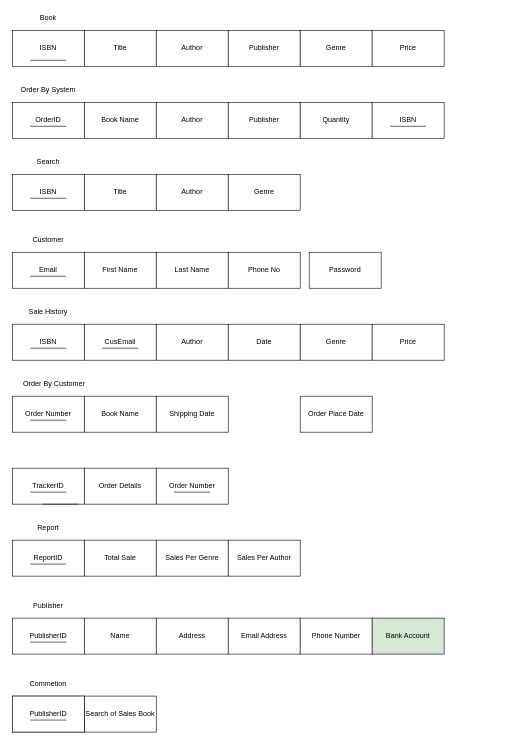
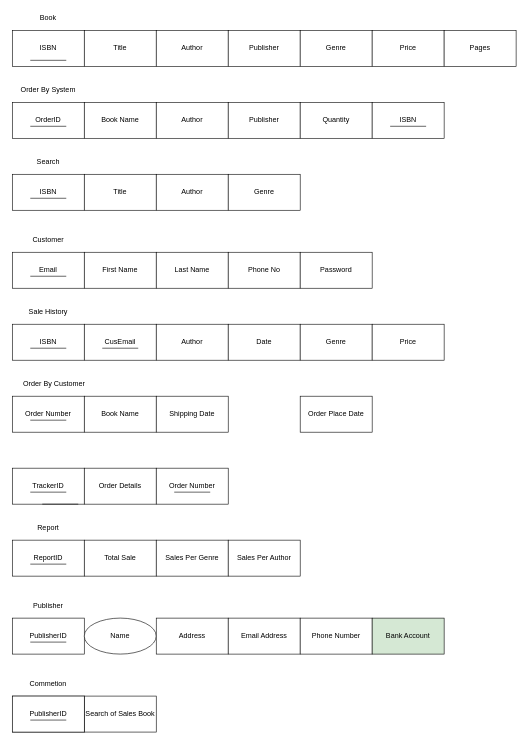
none -> (480, 48)
(345, 270) -> (336, 270)
(120, 636) -> (120, 636)
